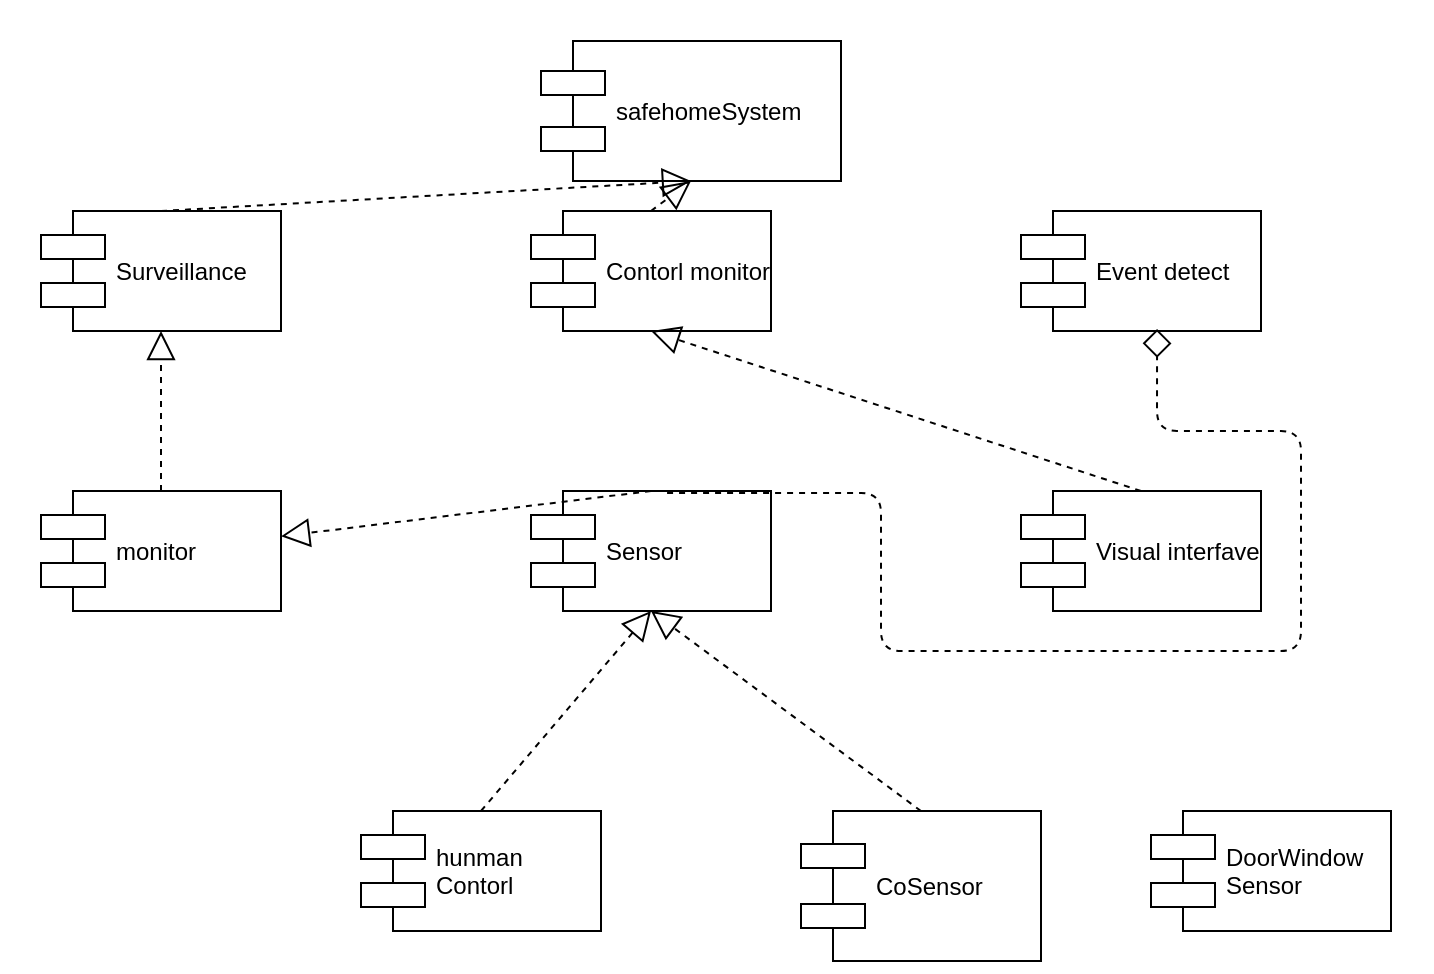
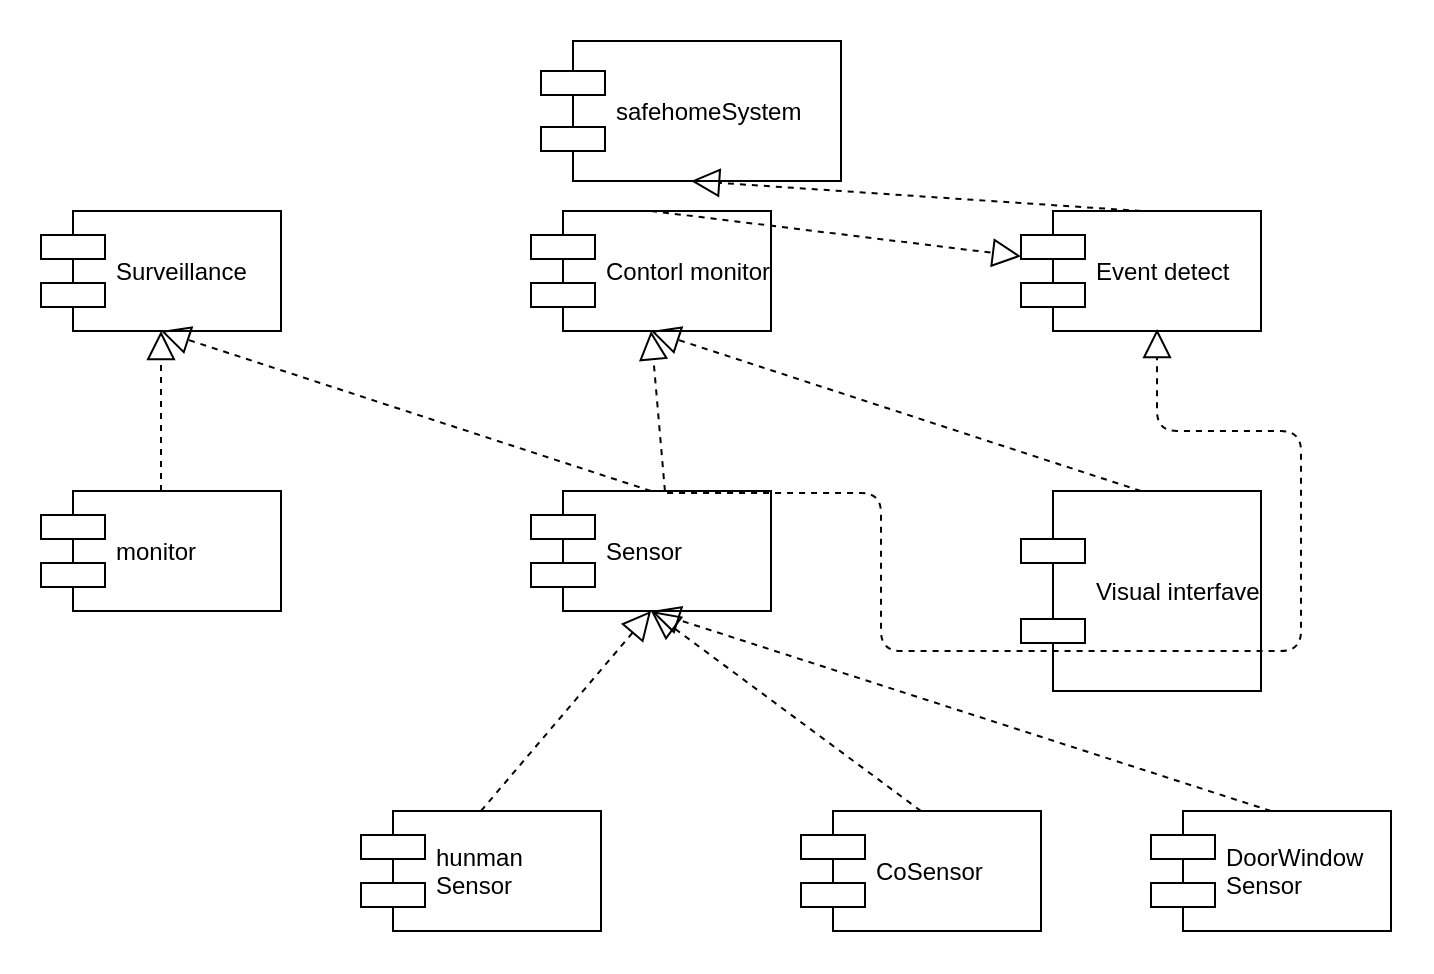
(417, 197) -> none
none -> (925, 197)
(659, 205) -> (822, 232)
(1157, 358) -> (1157, 358)
none -> (659, 425)
(480, 512) -> (420, 416)
(1141, 551) -> (1141, 591)
none -> (975, 715)
(476, 858) -> (476, 858)
(921, 886) -> (921, 871)
